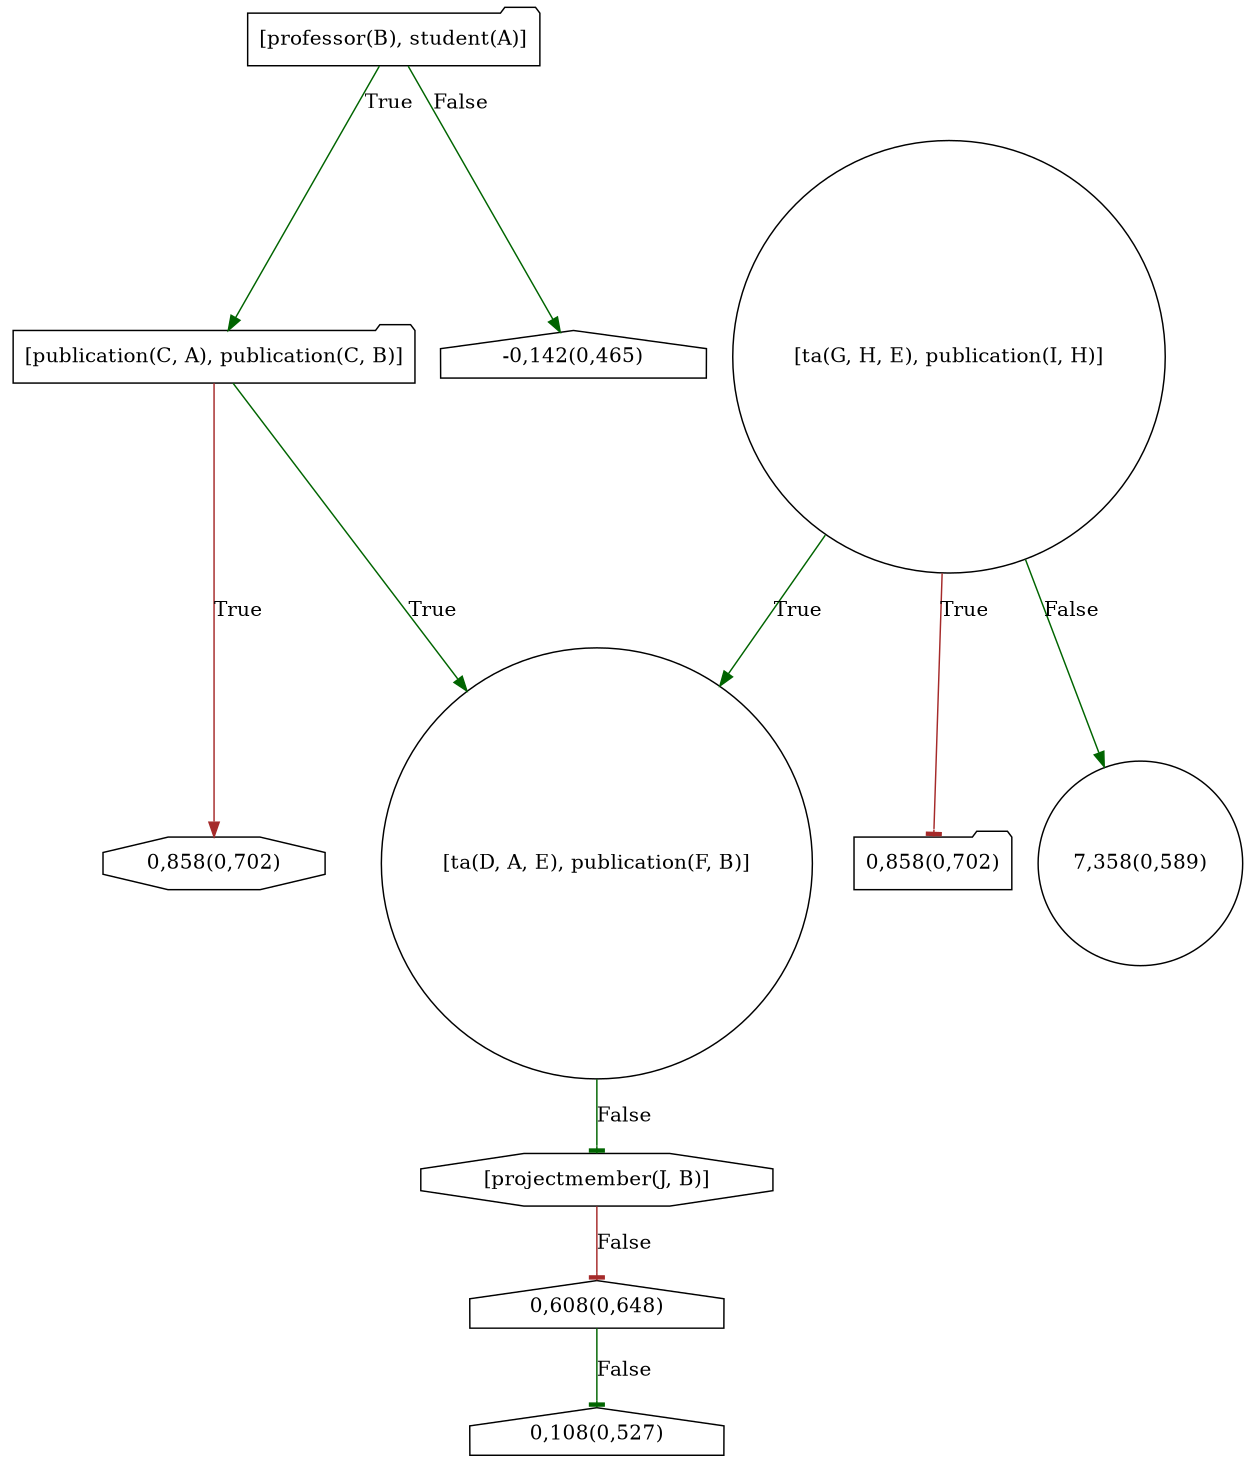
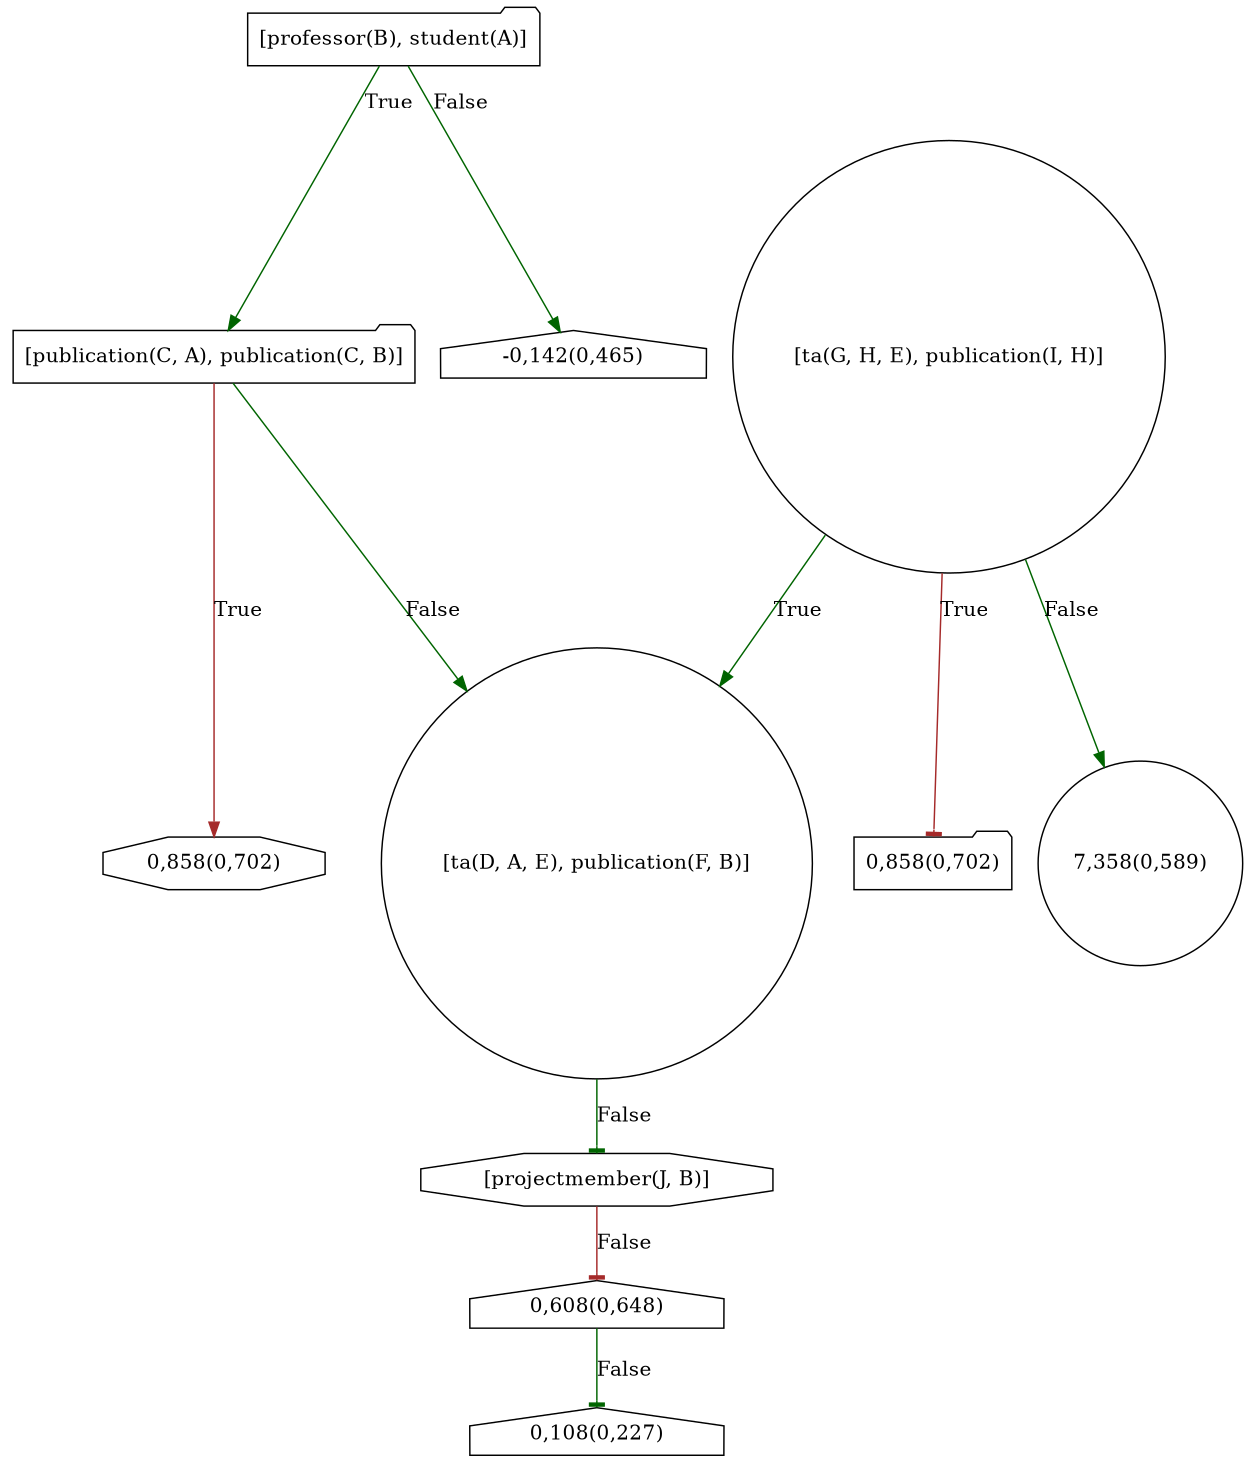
(433, 611) -> (433, 611)
(597, 1434) -> (597, 1434)
